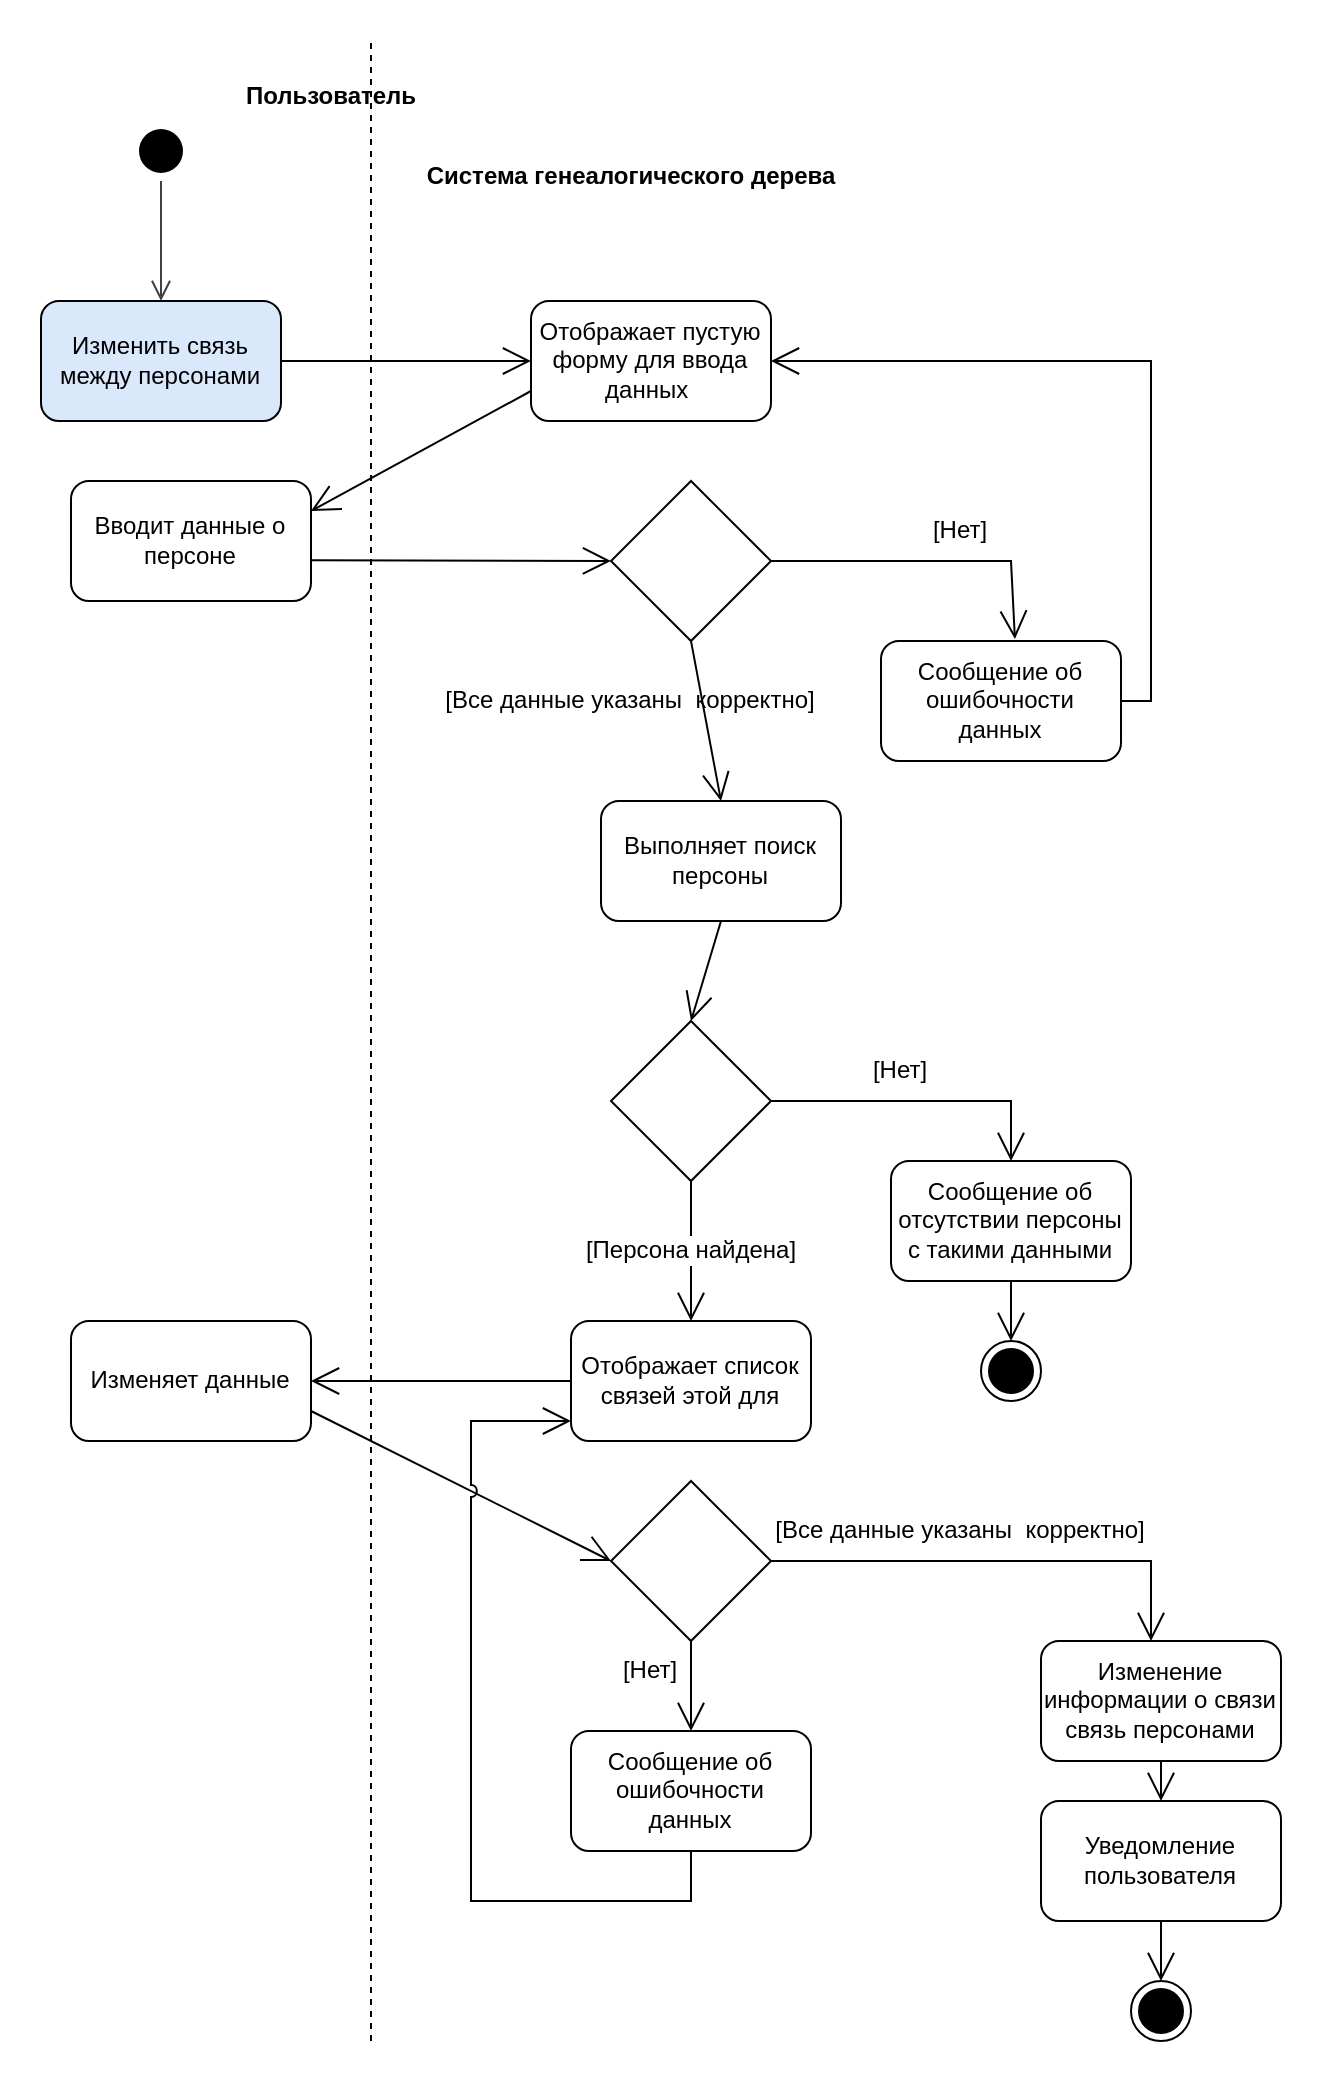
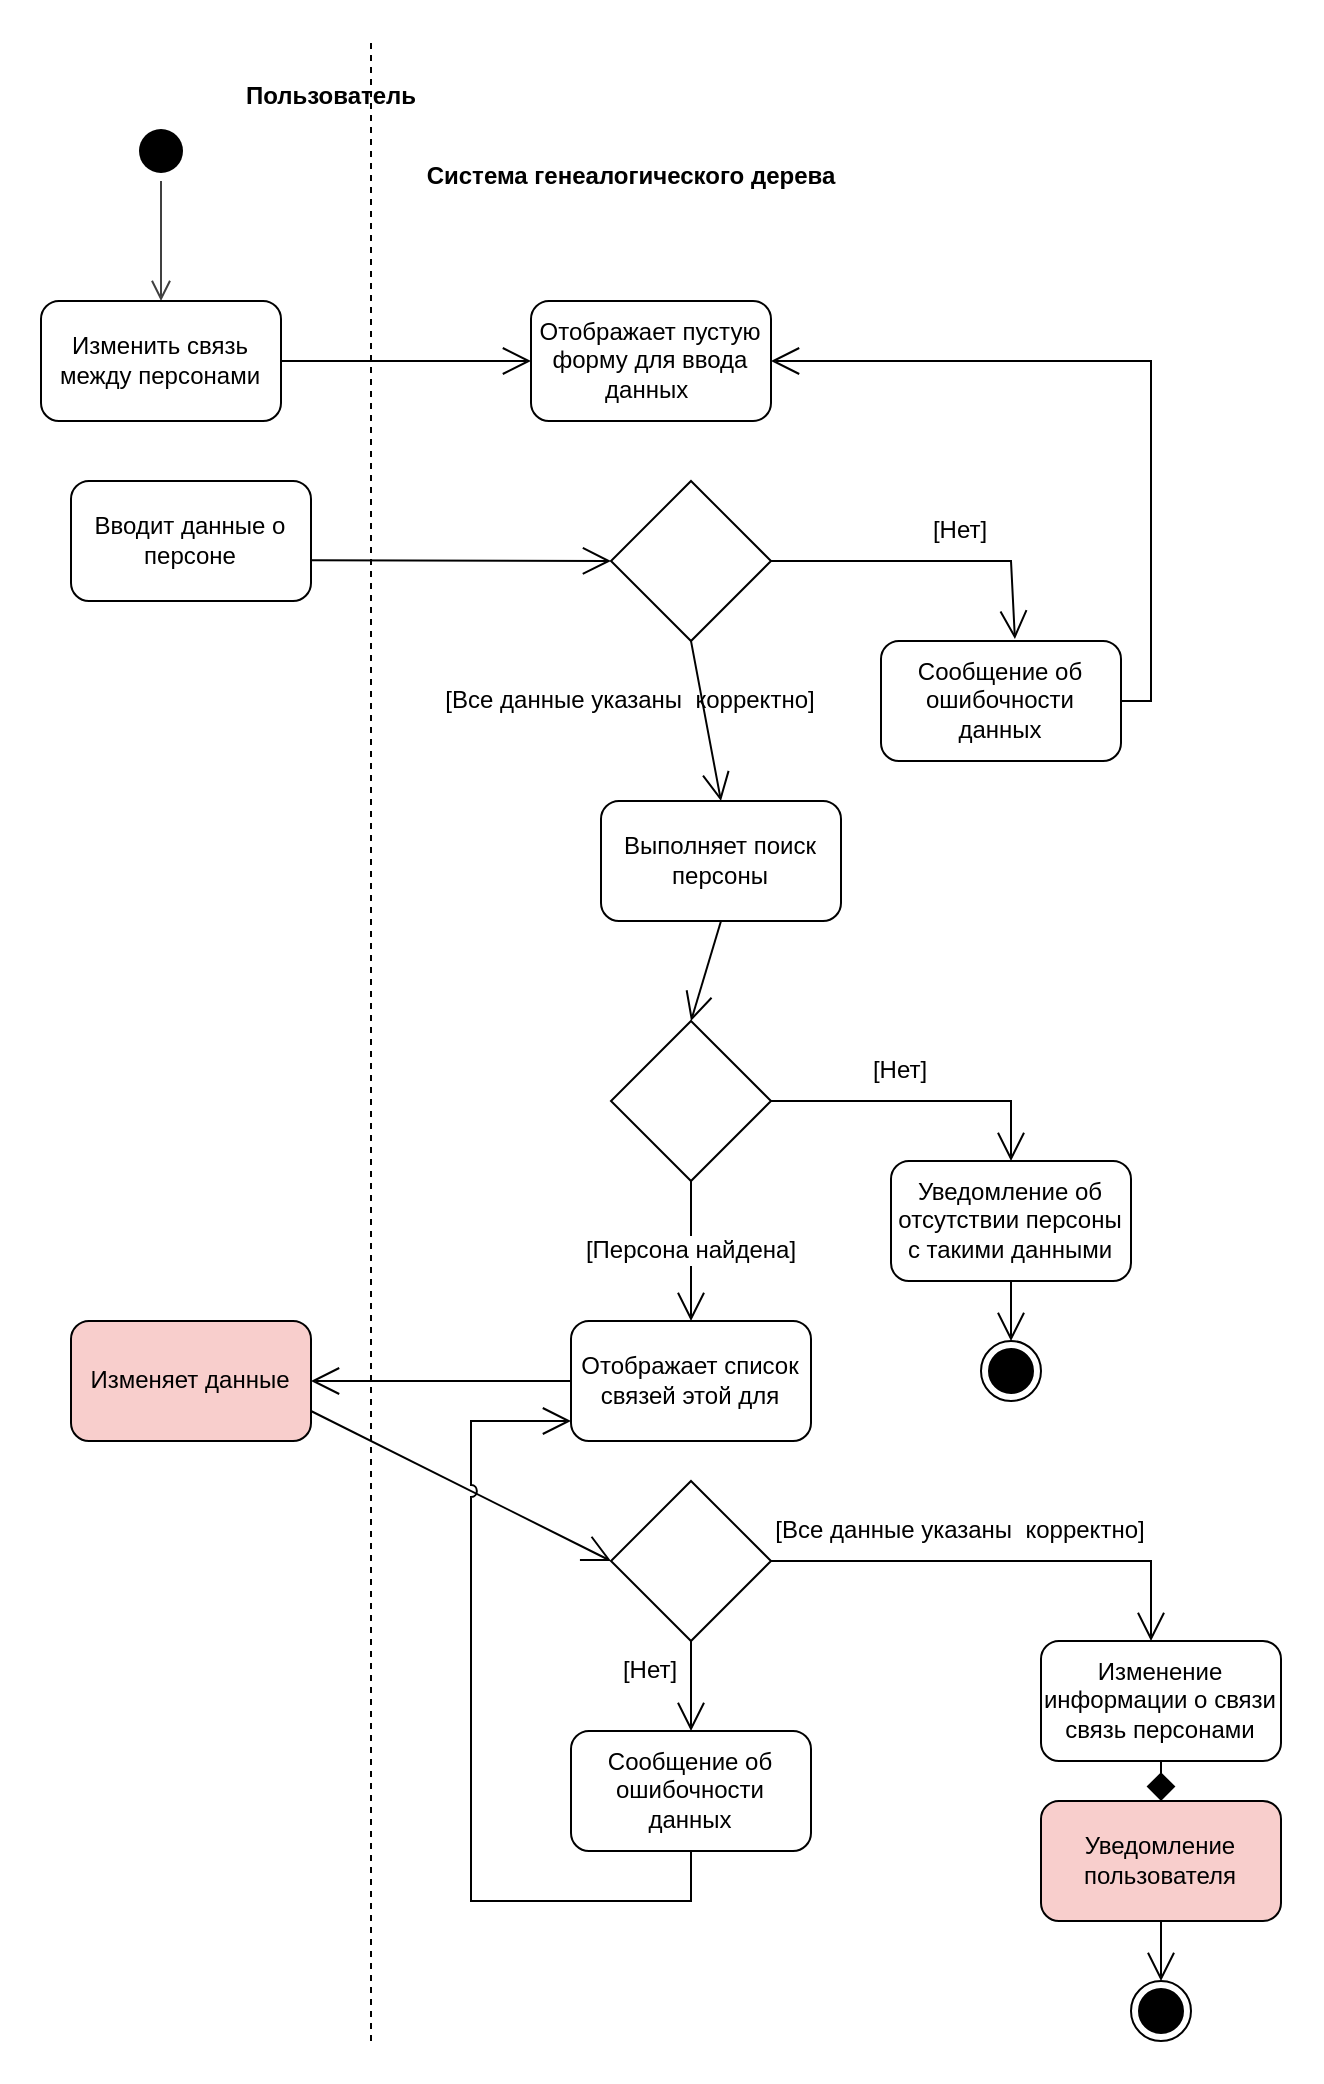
(161, 361) -> (161, 361)
(453, 434) -> none
(1011, 1221) -> (1011, 1221)
(191, 1381) -> (191, 1381)
(1161, 1784) -> (1161, 1773)
(1161, 1861) -> (1161, 1861)
